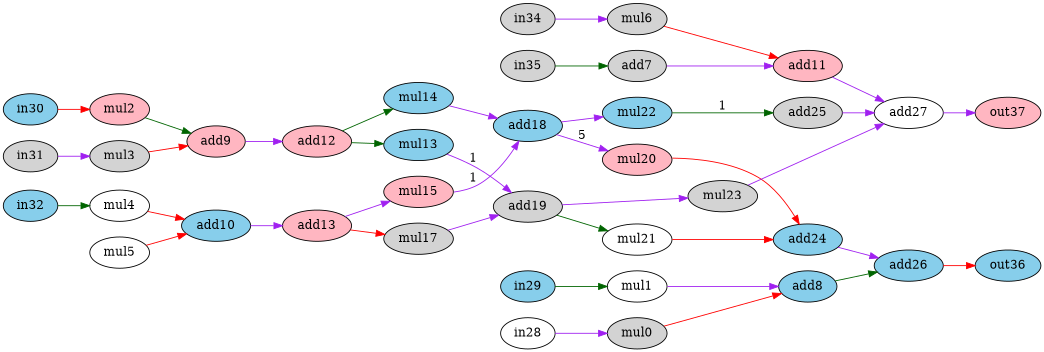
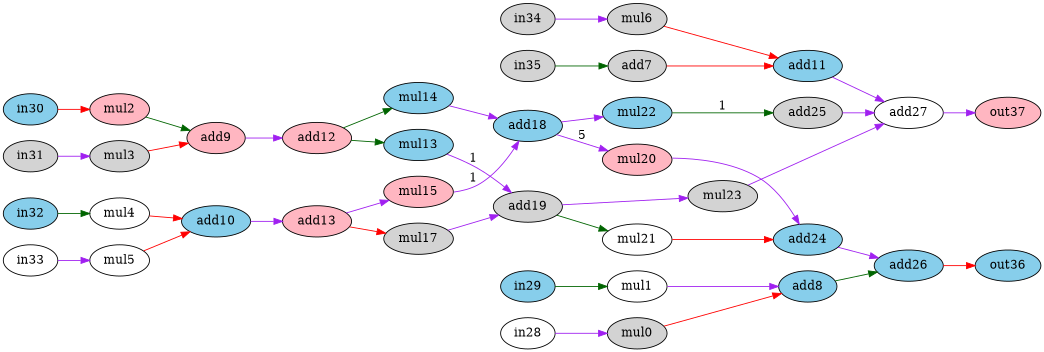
(716, 66) -> (716, 66)
(808, 66) -> (808, 66)
(742, 170) -> (742, 170)
none -> (31, 260)
